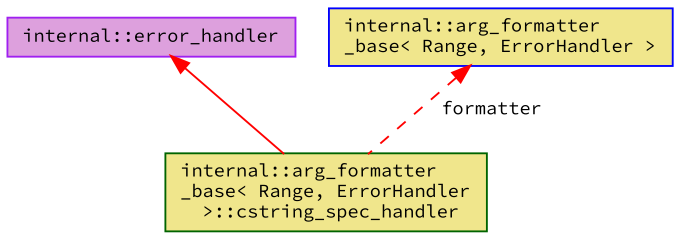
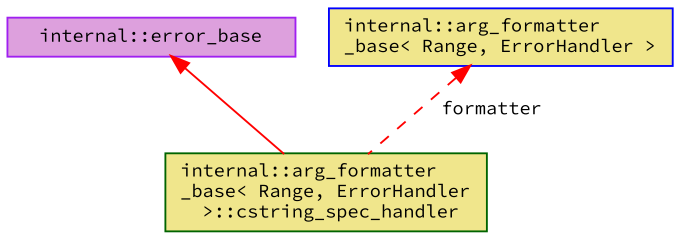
(151, 37) -> (151, 37)
